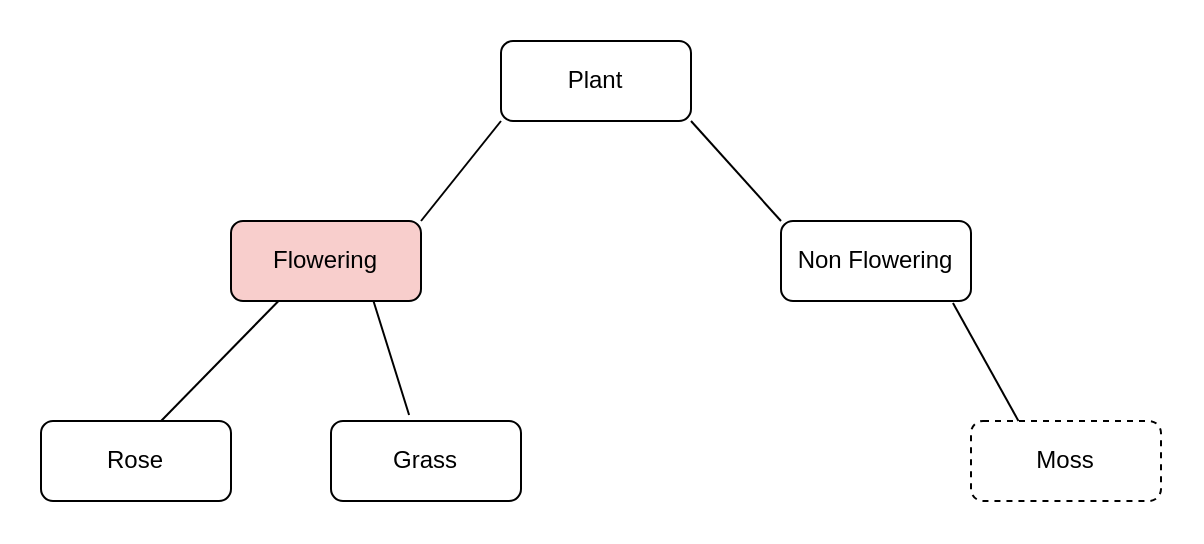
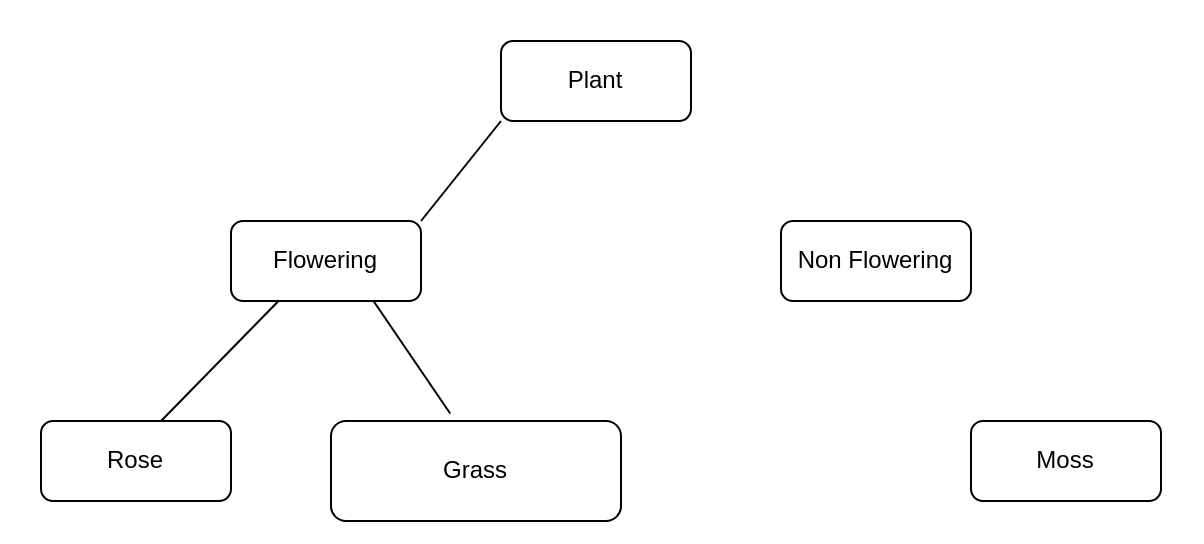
(736, 171) -> none
(326, 261) -> (326, 261)
(986, 362) -> none
(426, 461) -> (476, 471)
(1066, 461) -> (1066, 461)
